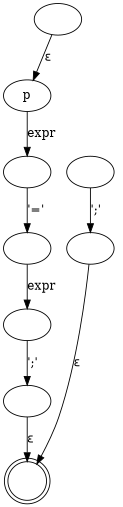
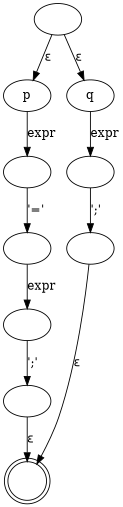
none -> (90, 96)
